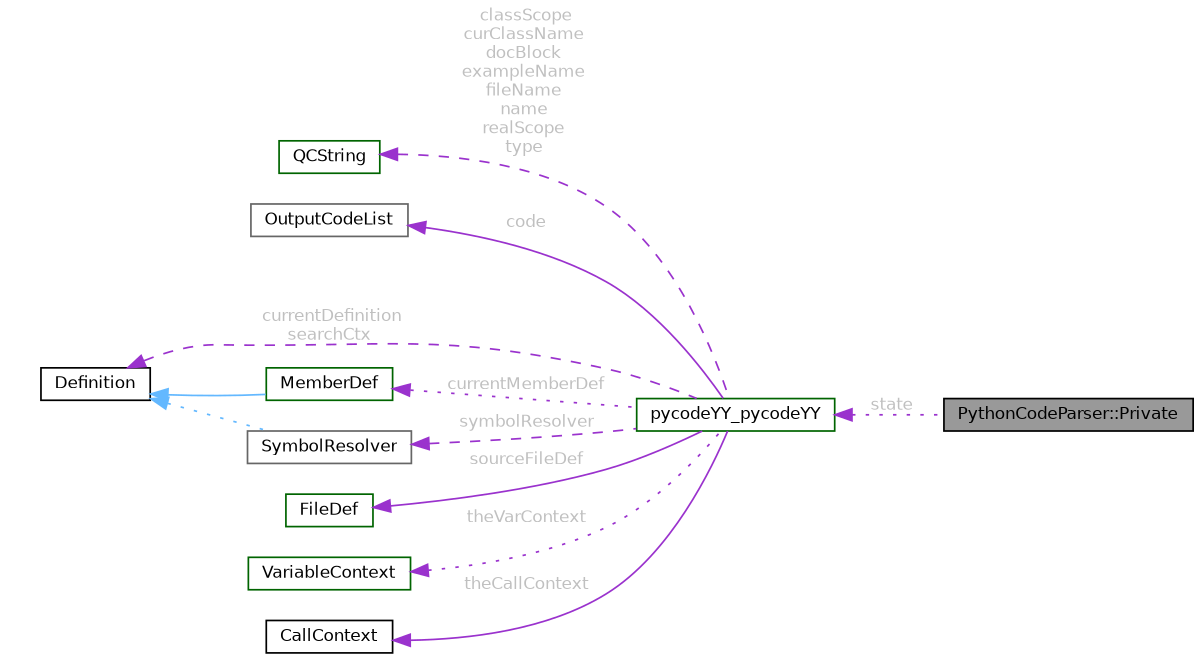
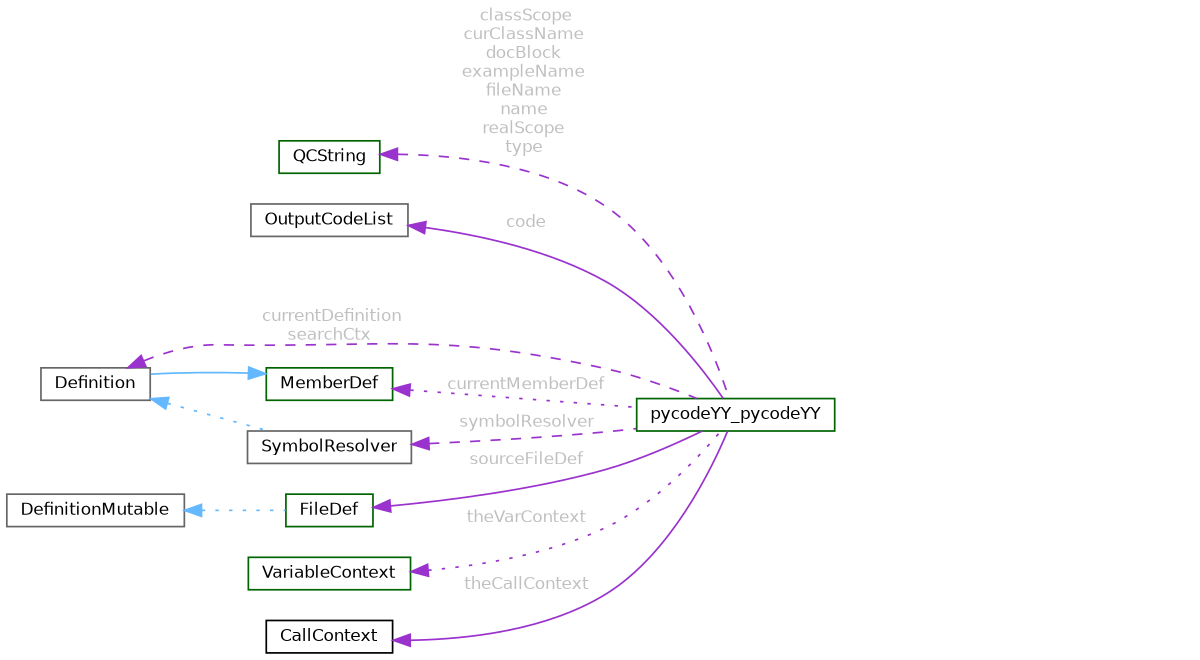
(96, 384) -> (96, 384)
(217, 396) -> (199, 373)
(1069, 415) -> none
none -> (96, 510)
